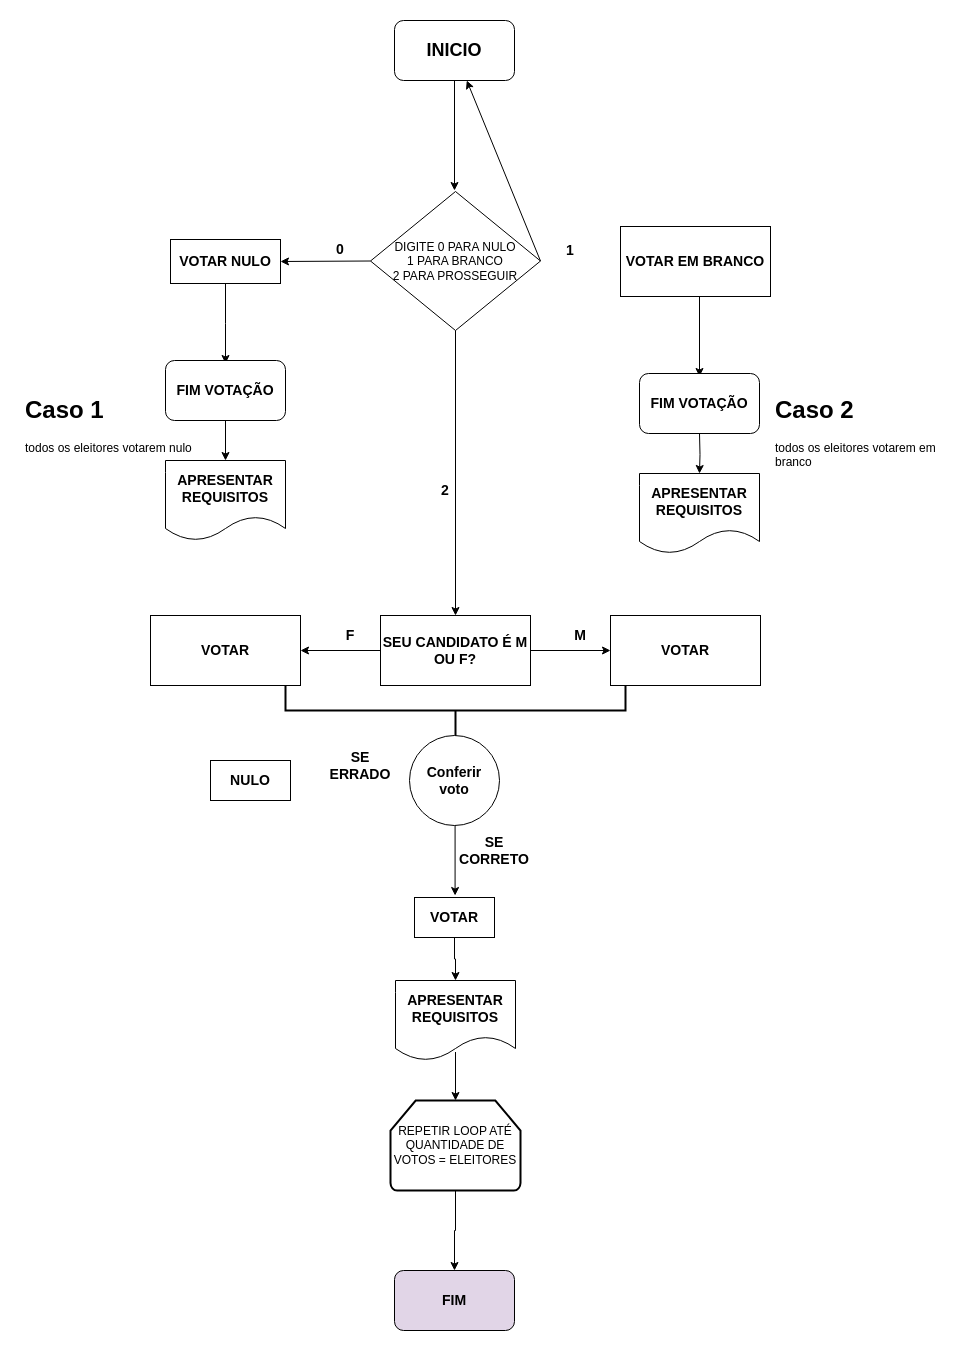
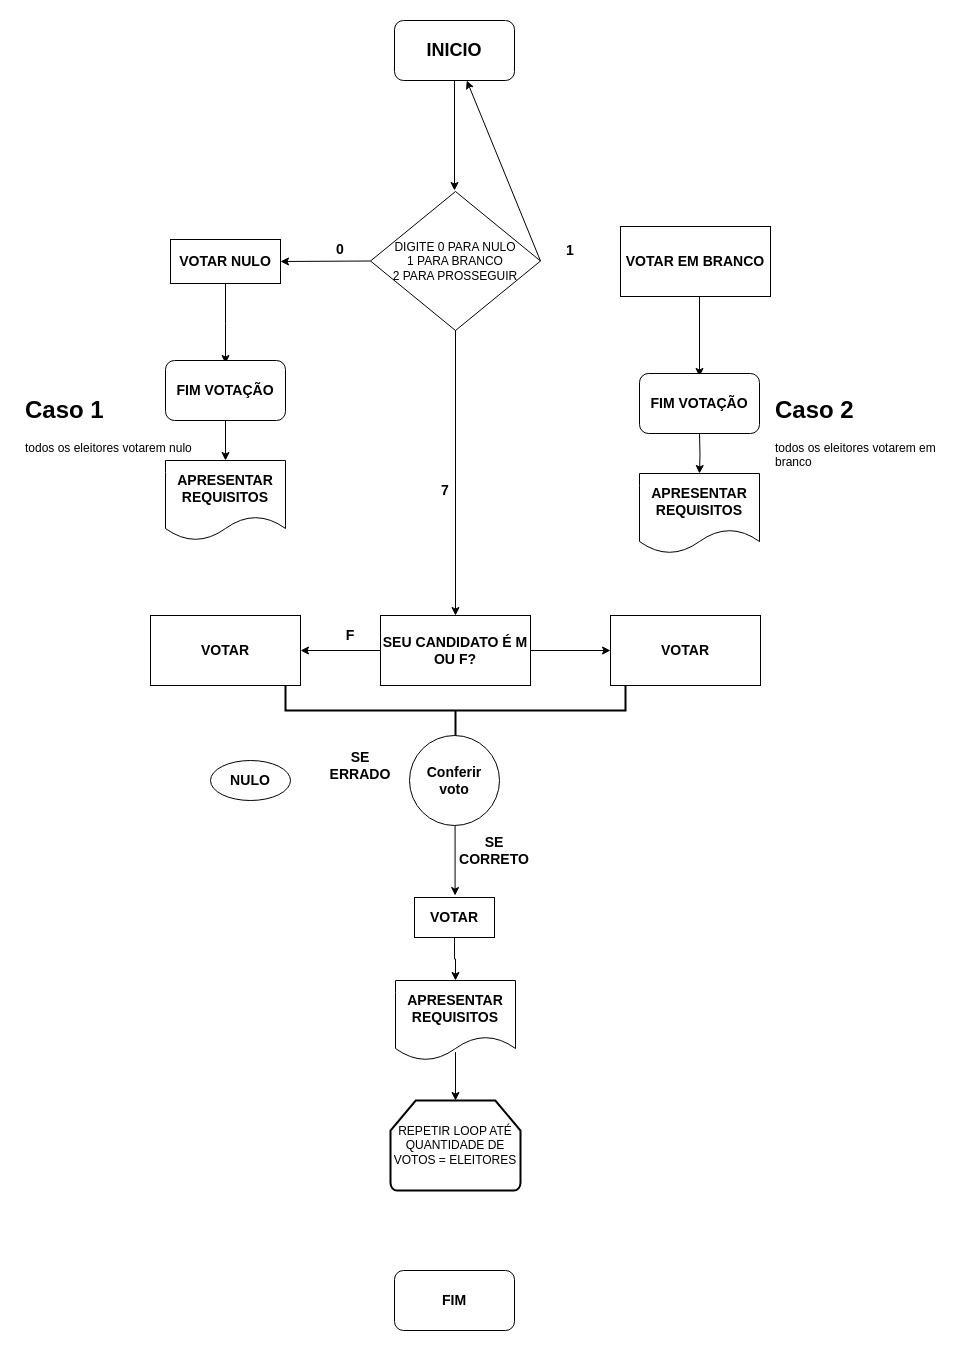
(446, 491) -> (446, 491)
(581, 636) -> none
(251, 781) -> (251, 781)
(456, 1228) -> none
(455, 1301) -> (455, 1301)
